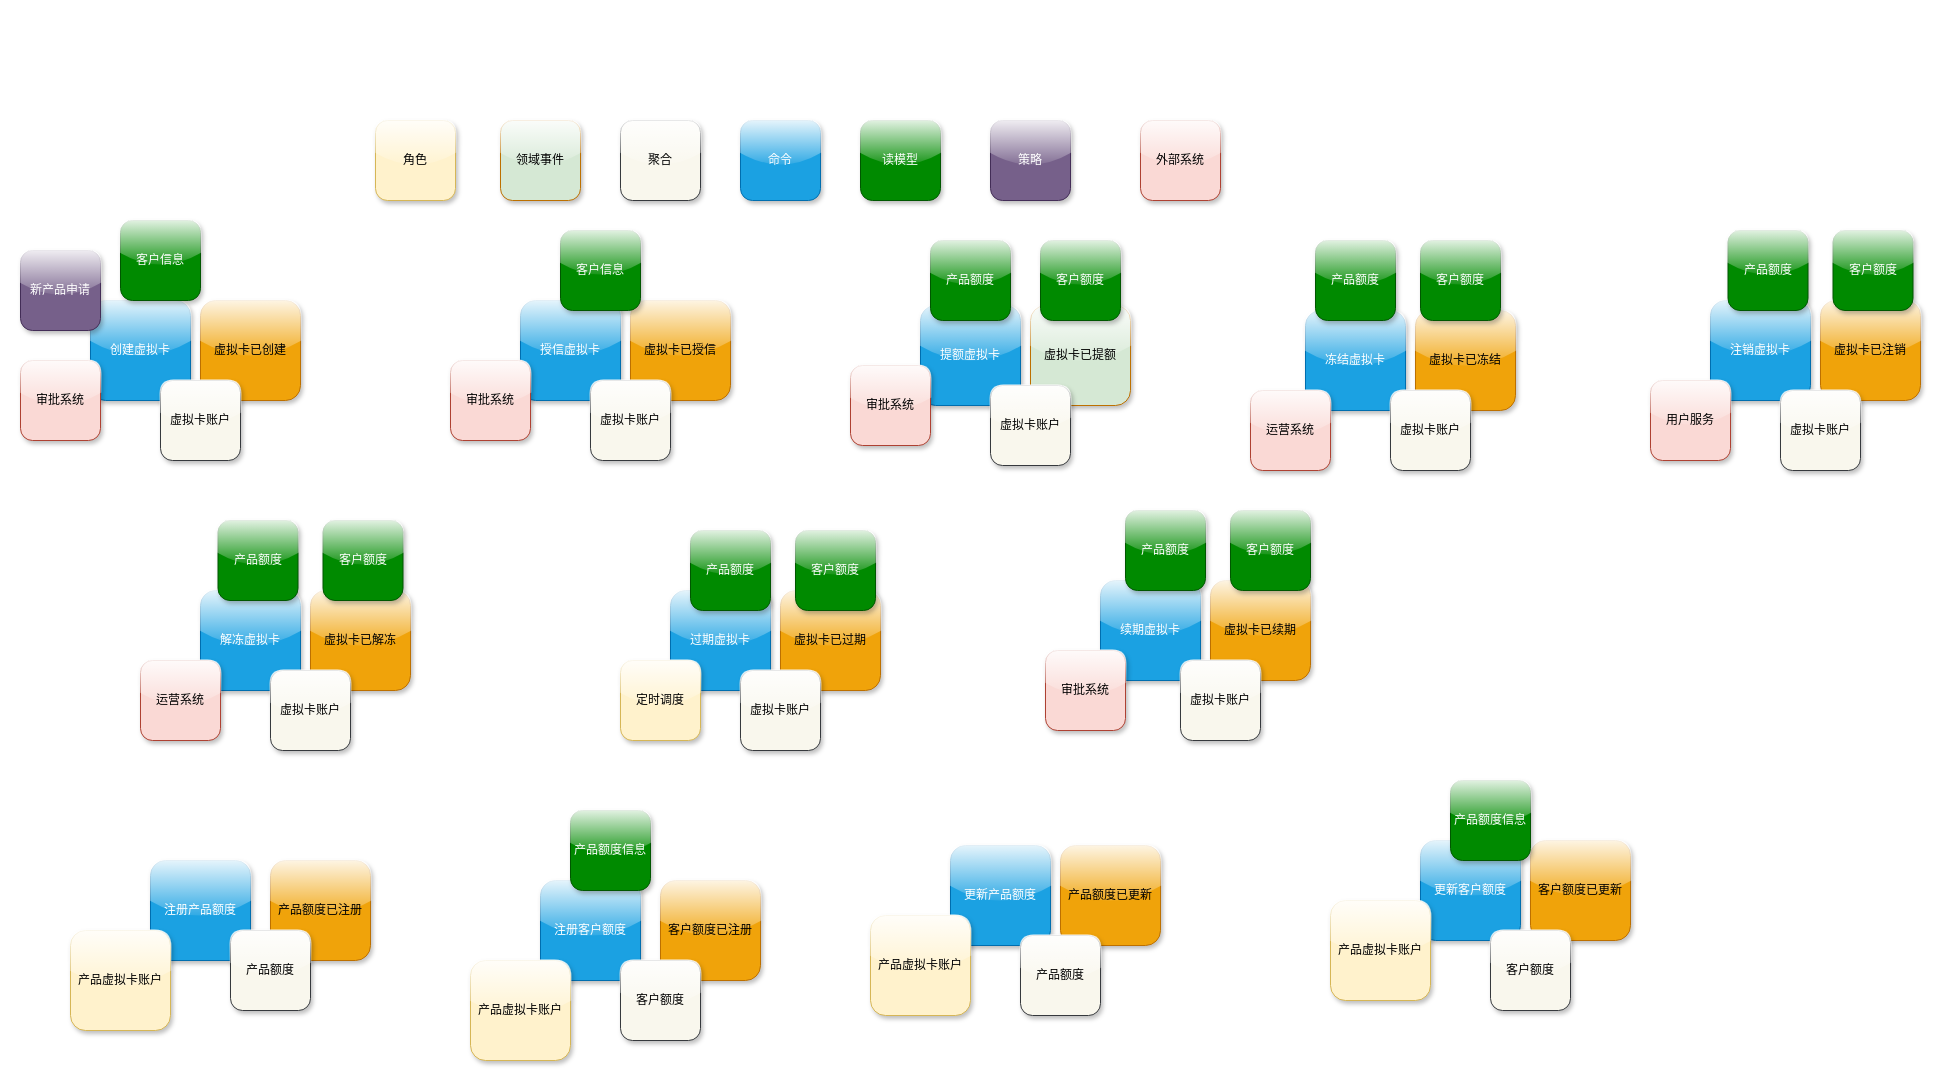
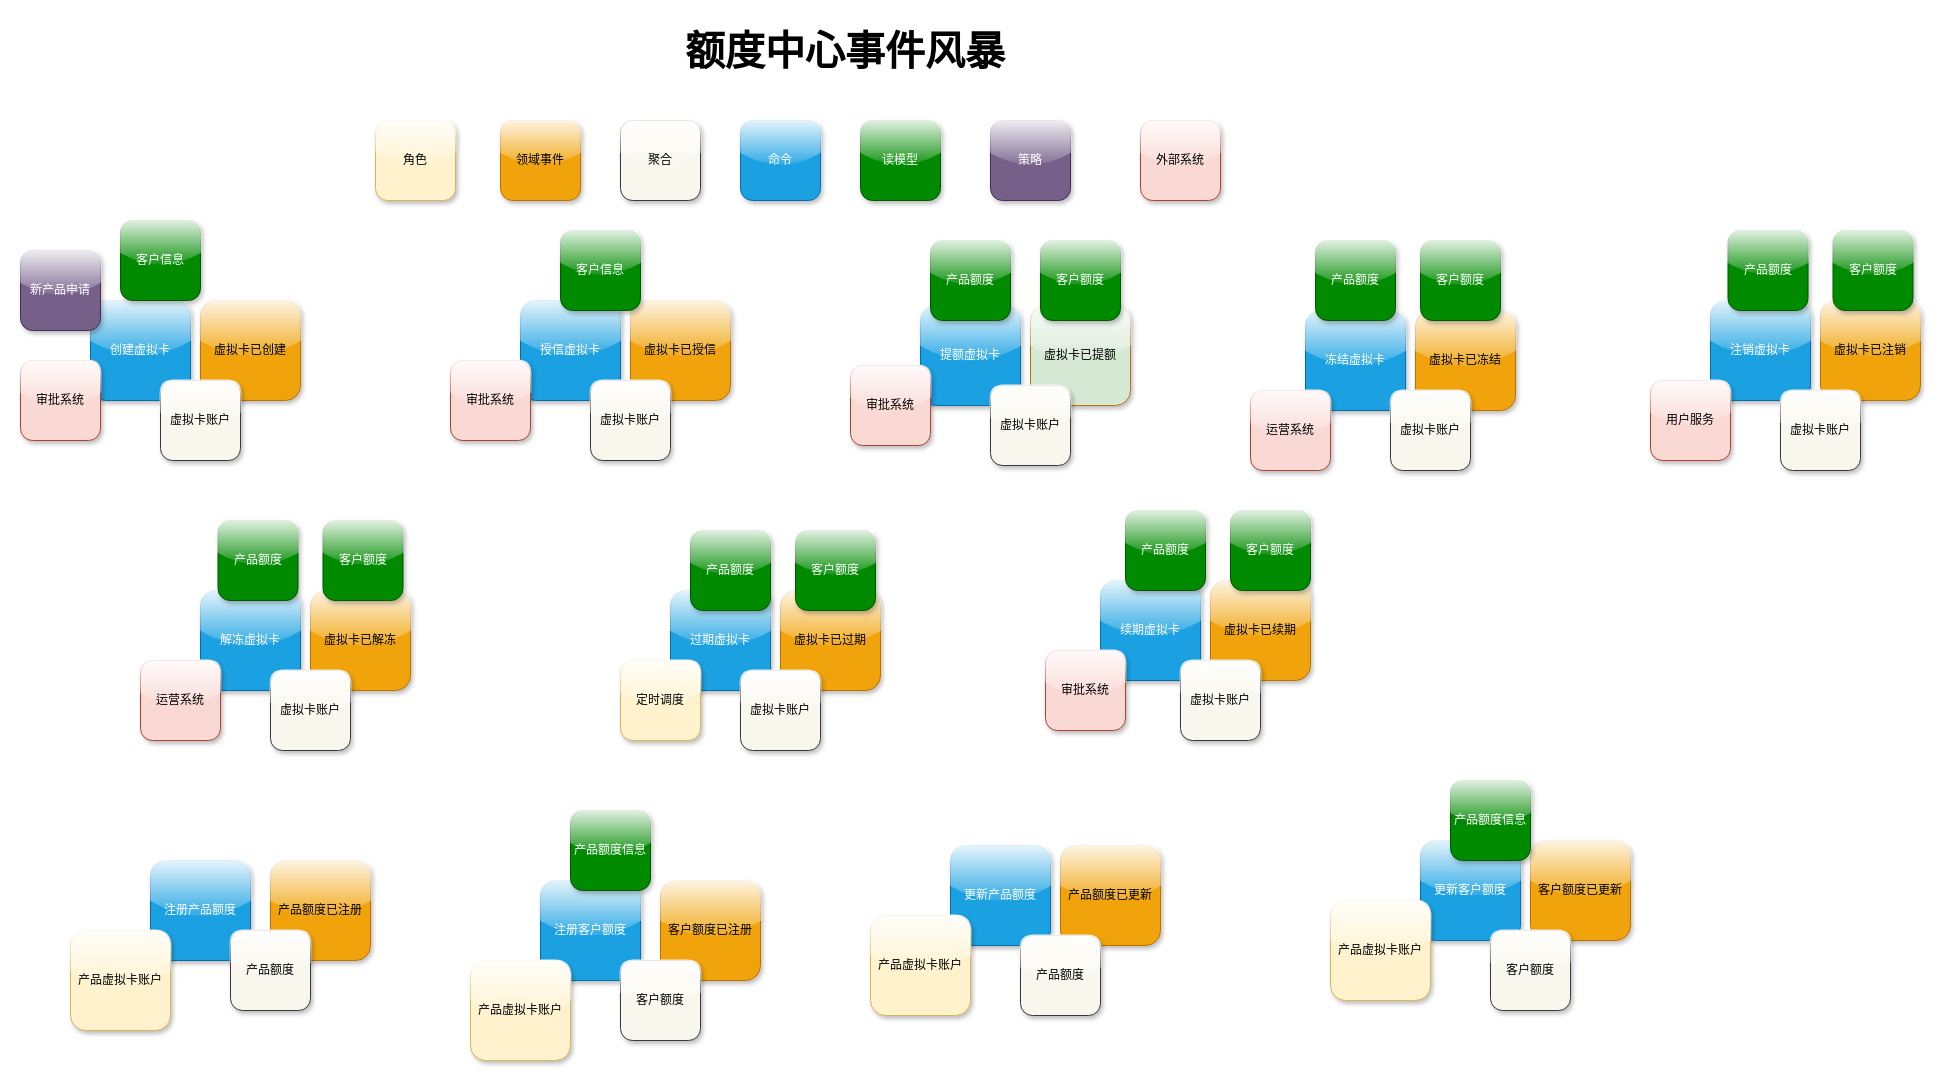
none -> (846, 51)
(541, 161) -> (541, 161)
